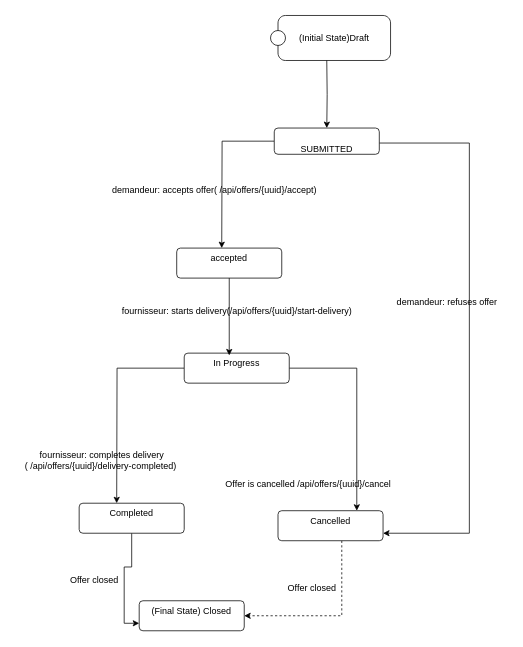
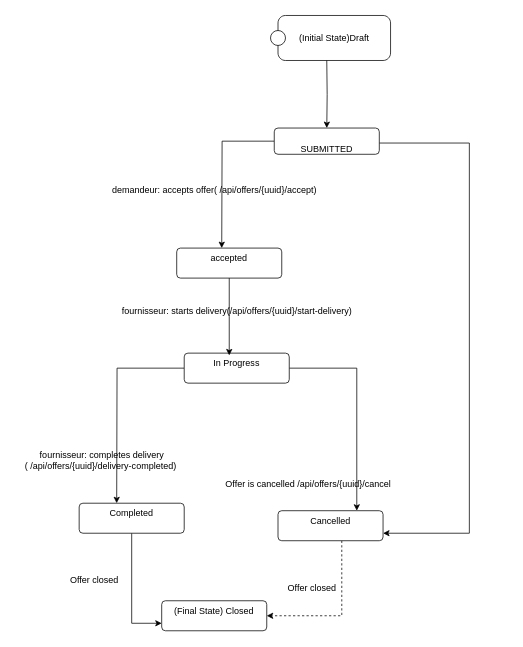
(447, 303) -> none
(192, 615) -> (214, 615)
